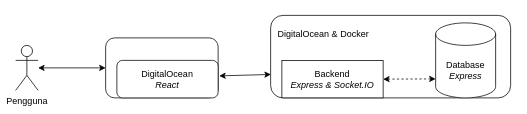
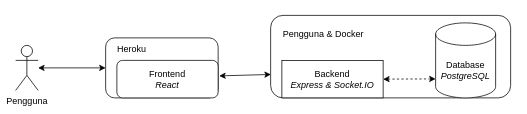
(323, 34) -> (323, 34)
none -> (132, 49)
(465, 70) -> (465, 70)
(167, 79) -> (167, 79)
